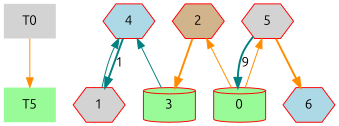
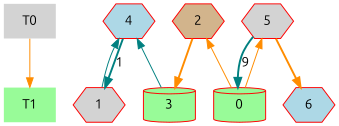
(30, 105) -> (30, 105)
